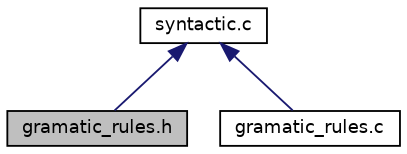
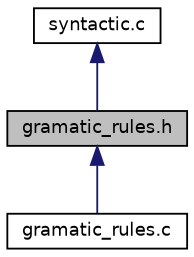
(264, 83) -> (97, 189)
